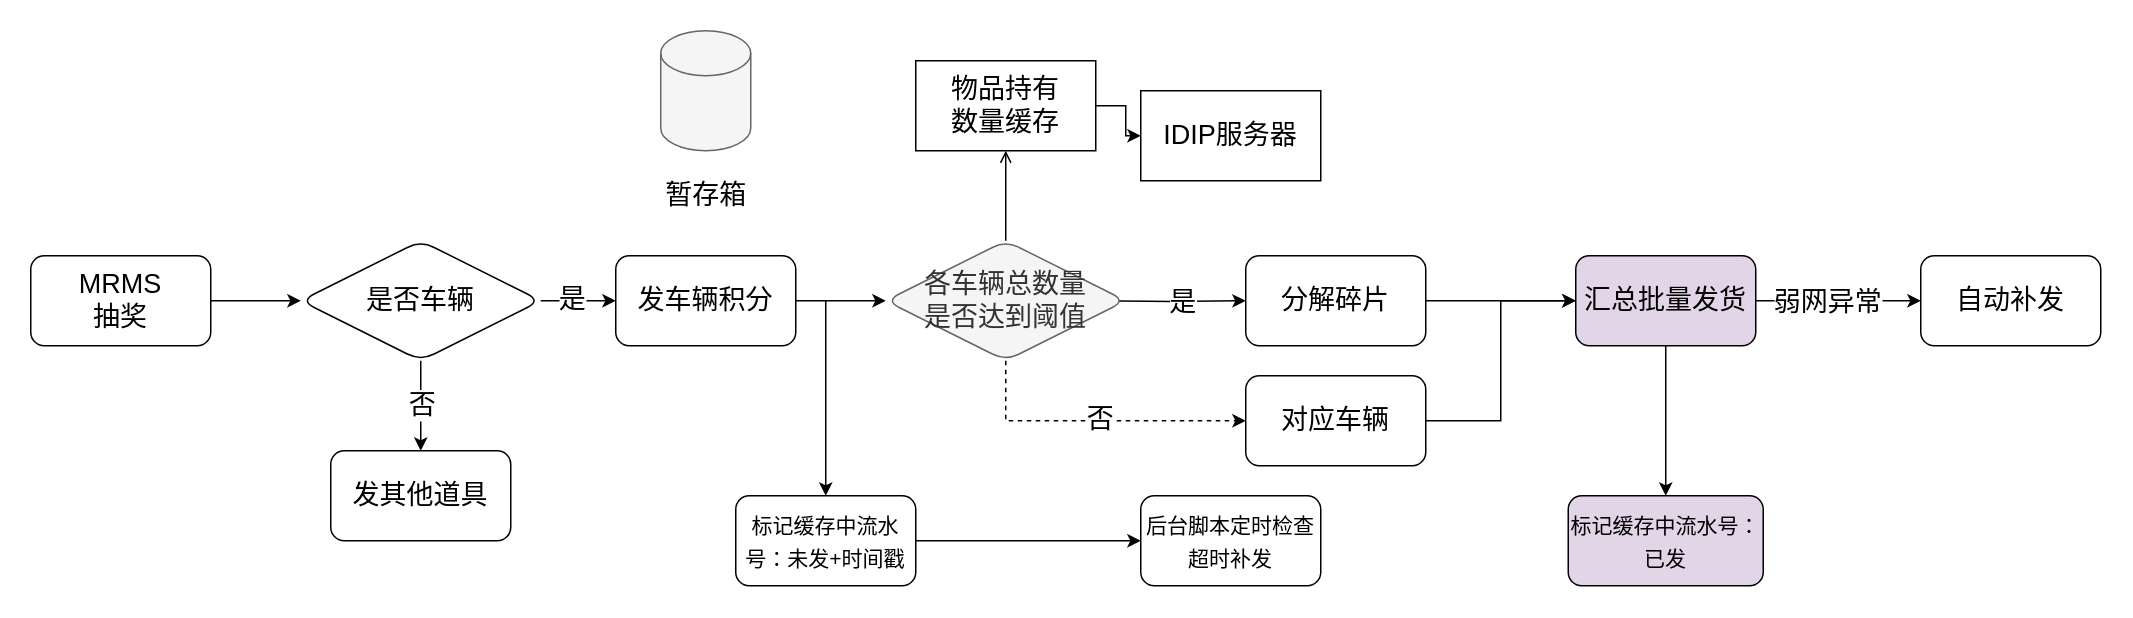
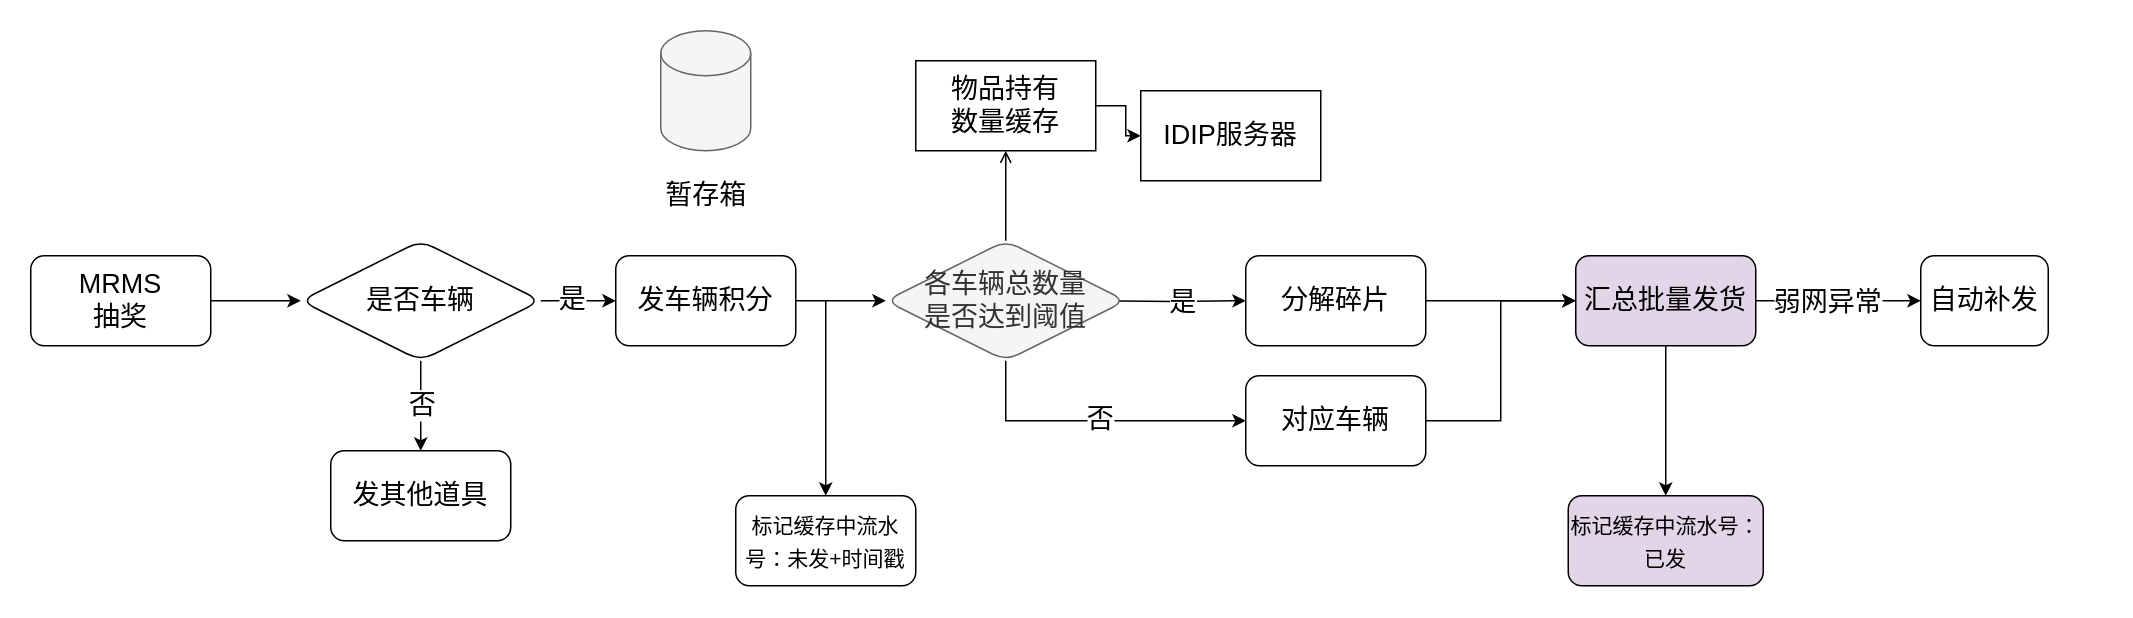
(2011, 301) -> (1985, 301)
(1018, 421) -> (1018, 421)
(1023, 541) -> none
(1231, 541) -> none
